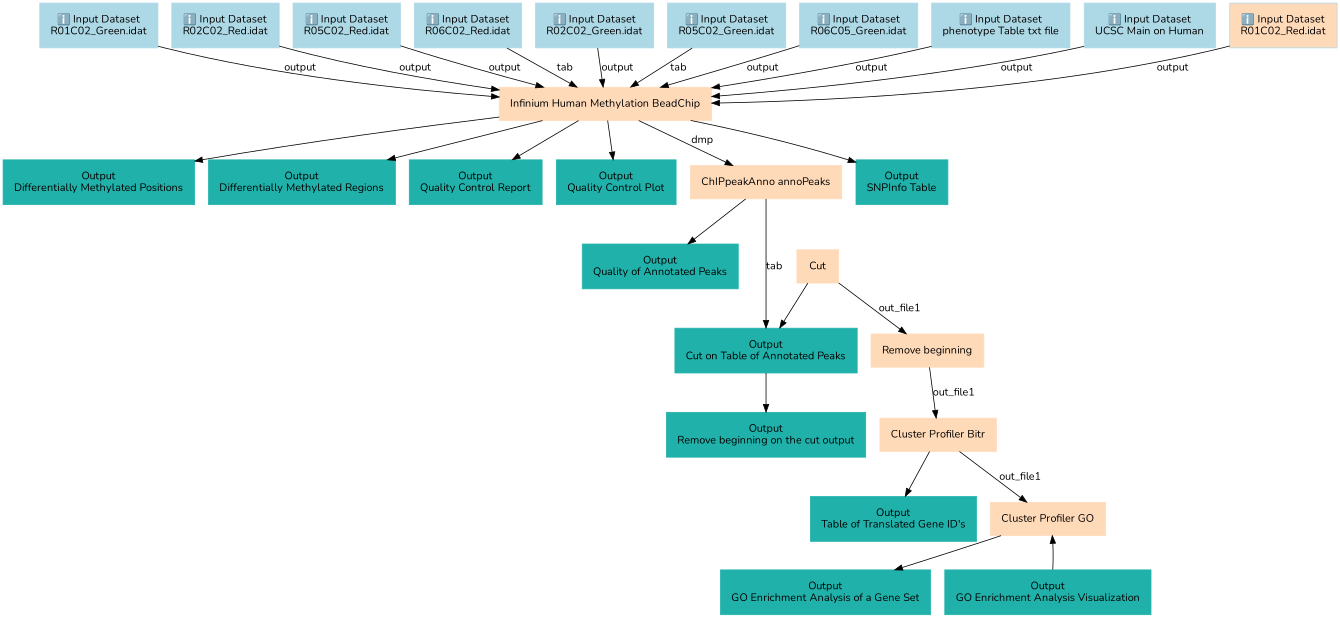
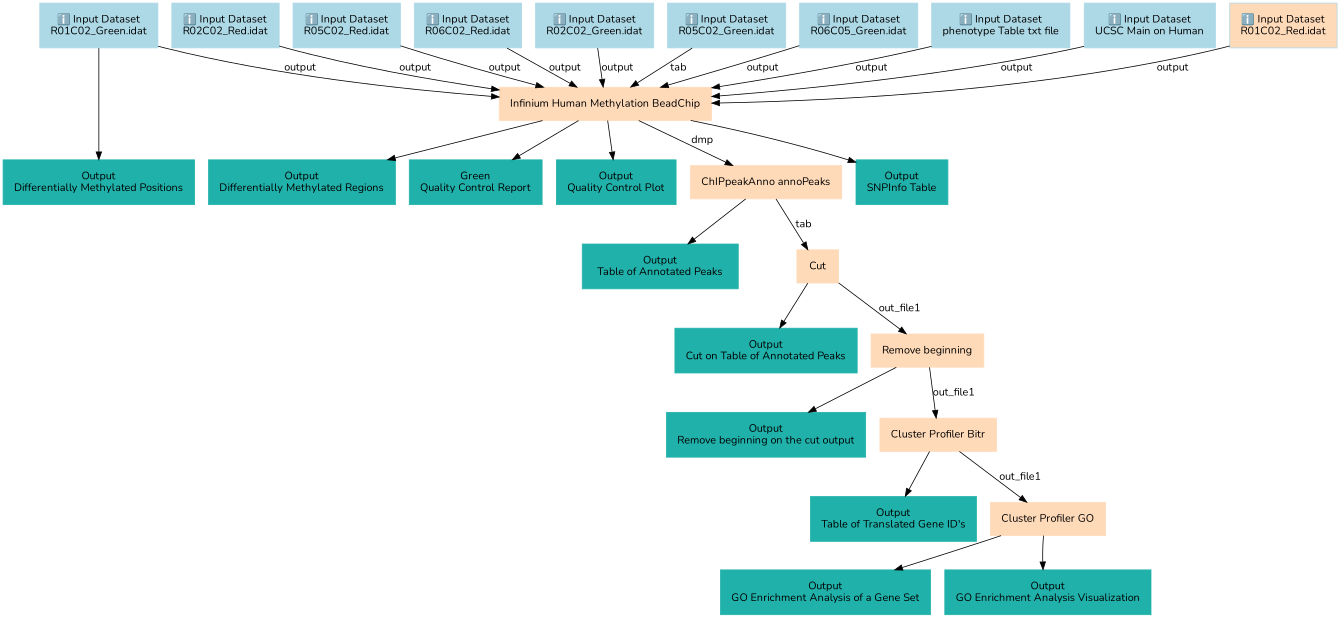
(565, 68) -> (565, 68)
(351, 137) -> (99, 100)
(476, 182) -> (476, 182)
(766, 260) -> (790, 221)
(660, 266) -> (660, 266)
(766, 389) -> (856, 388)
(1053, 557) -> (1043, 549)
